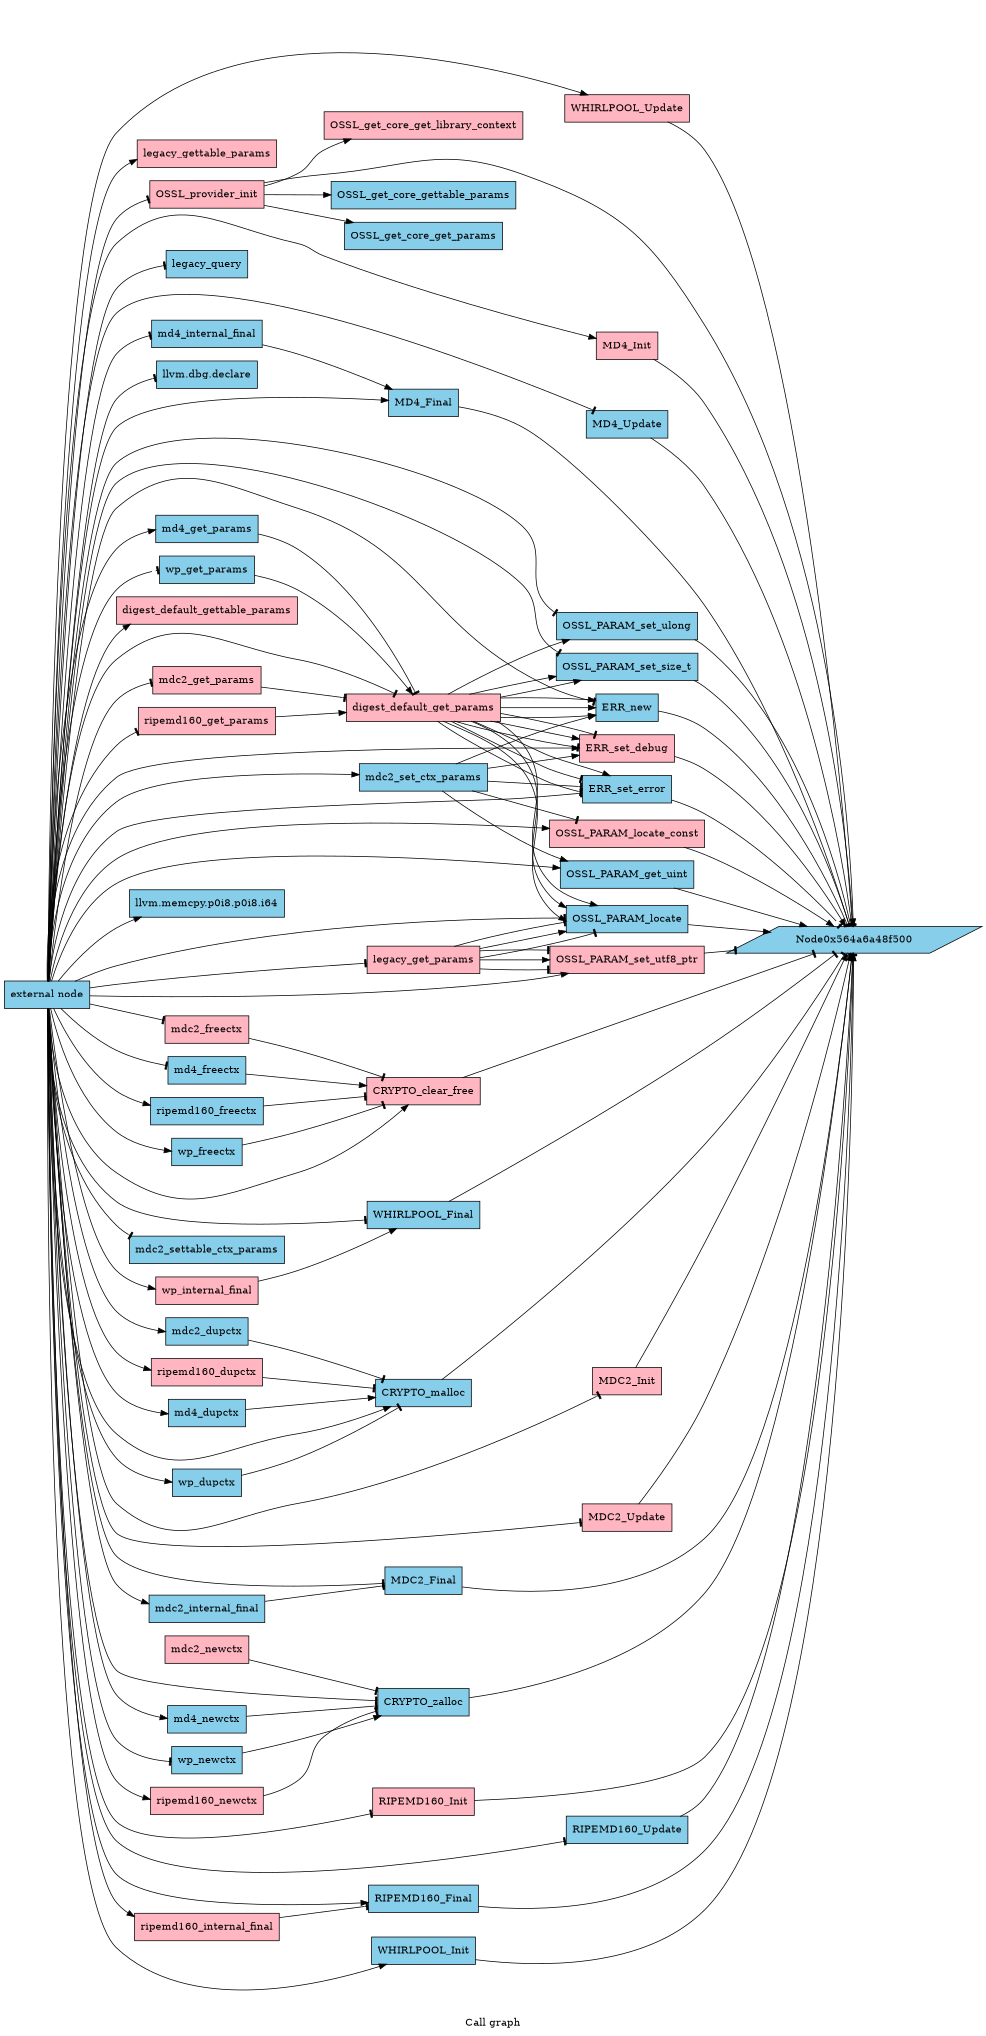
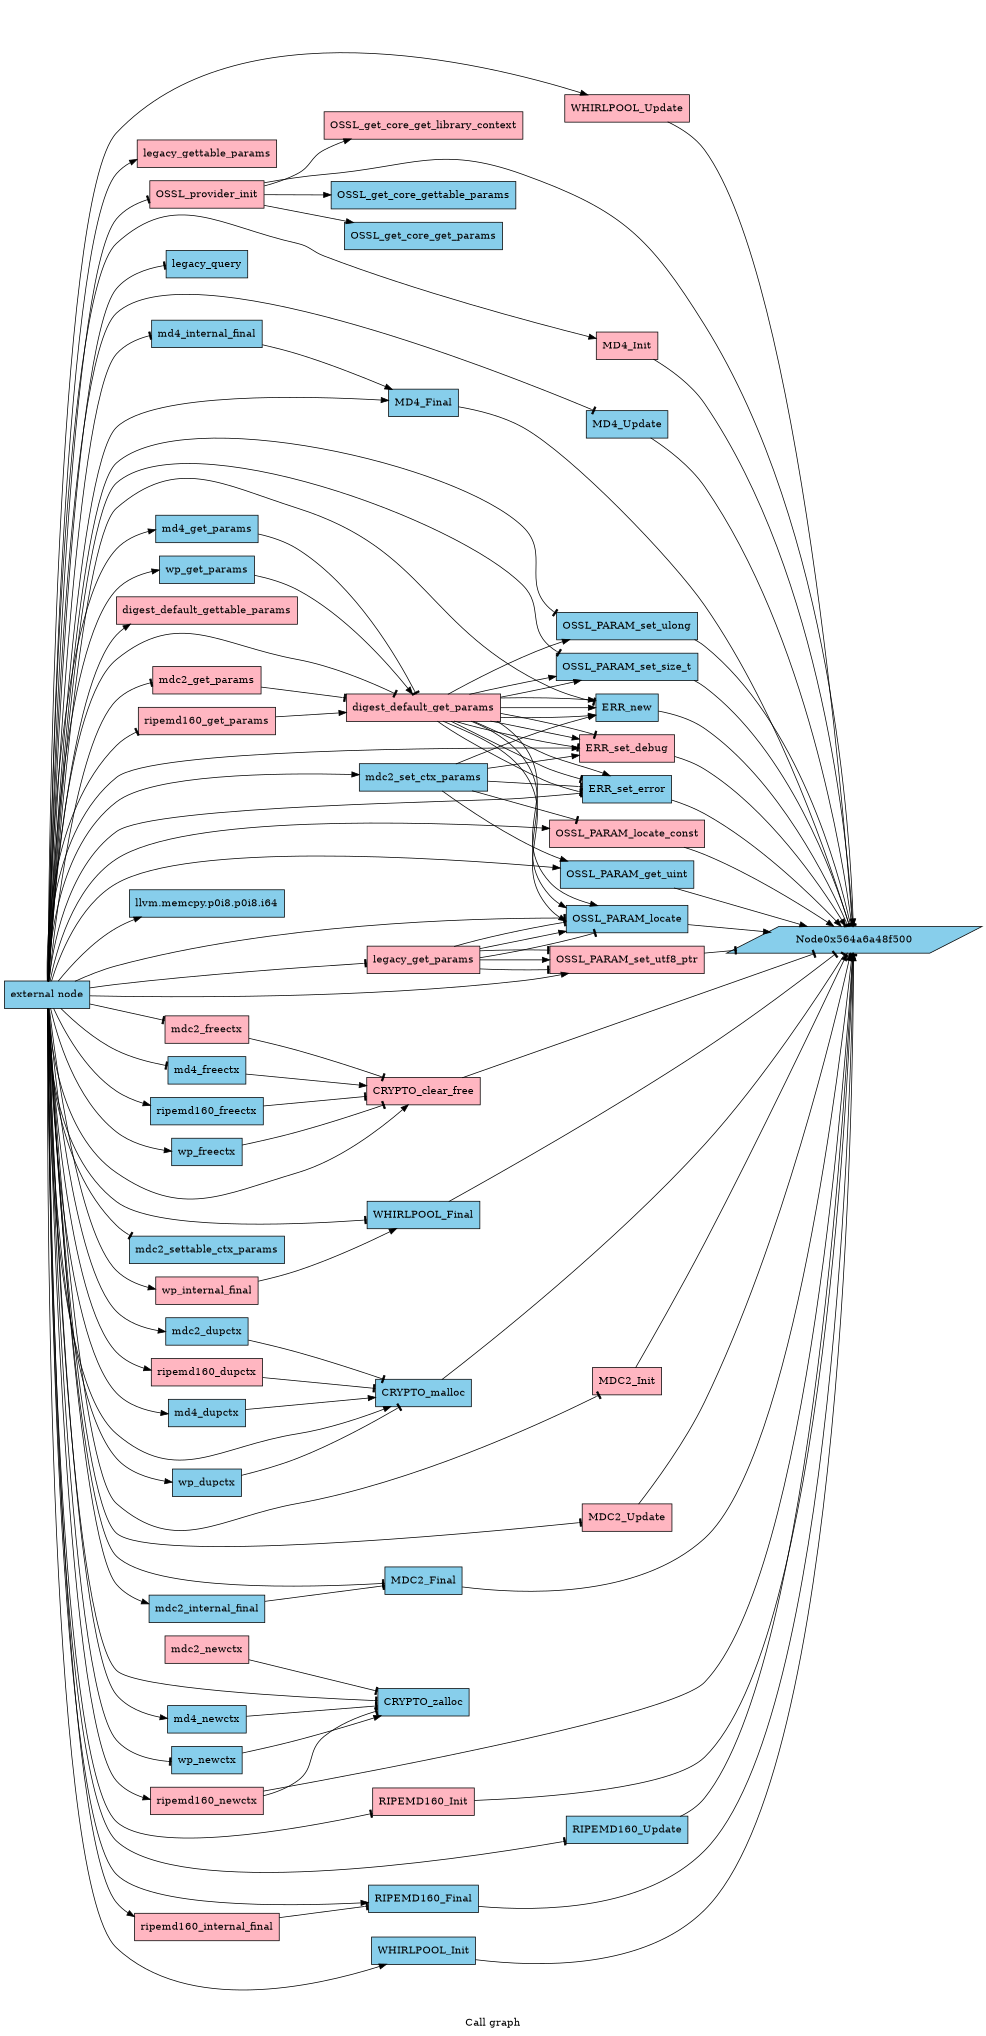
(207, 375) -> none
(84, 663) -> (84, 663)
(760, 852) -> (760, 852)
(777, 1411) -> (766, 1551)
